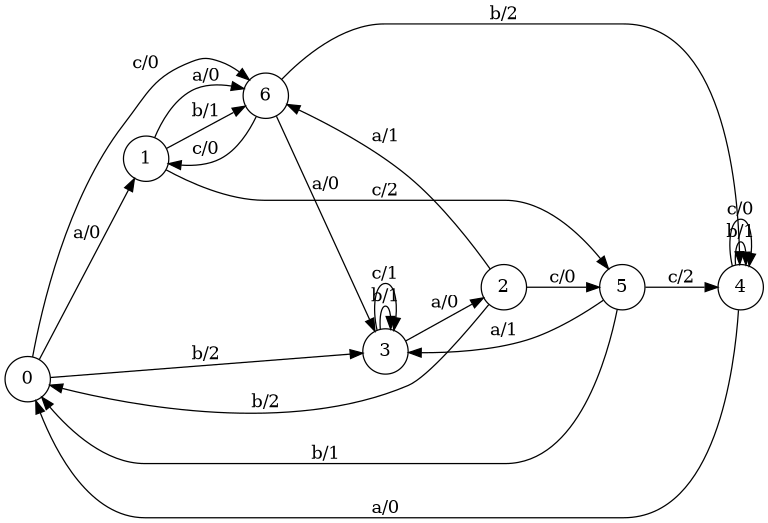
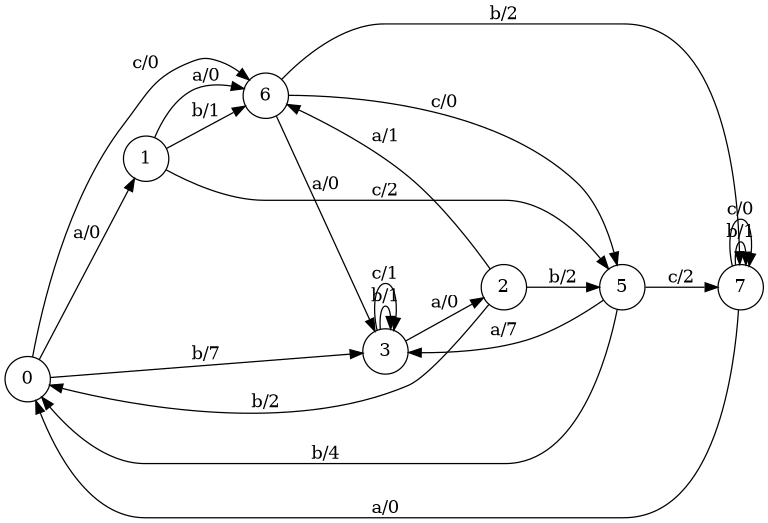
(227, 155) -> (479, 126)
(563, 278) -> (563, 278)
(741, 287) -> (741, 287)
(504, 331) -> (504, 331)
(206, 355) -> (206, 355)
(326, 454) -> (326, 454)
